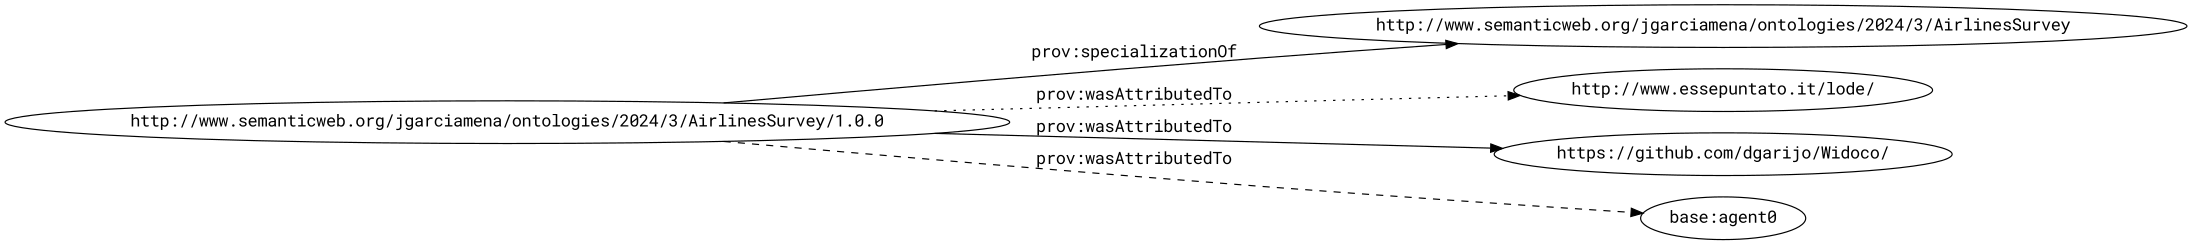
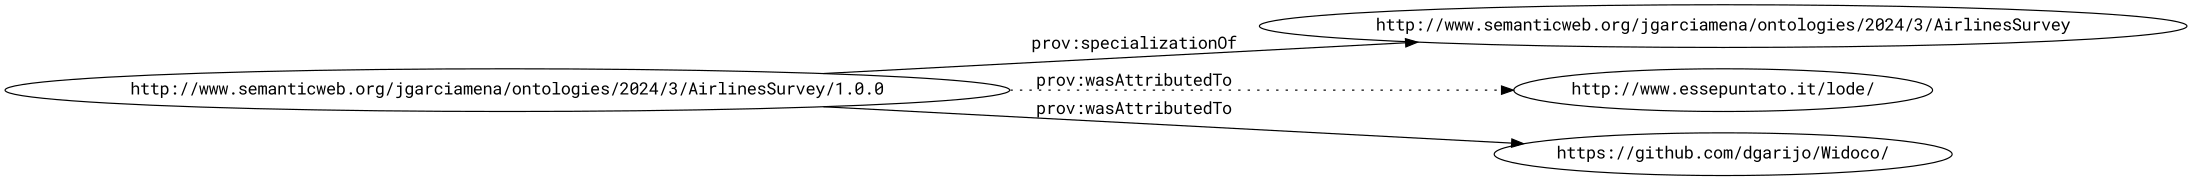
(1723, 218) -> none
